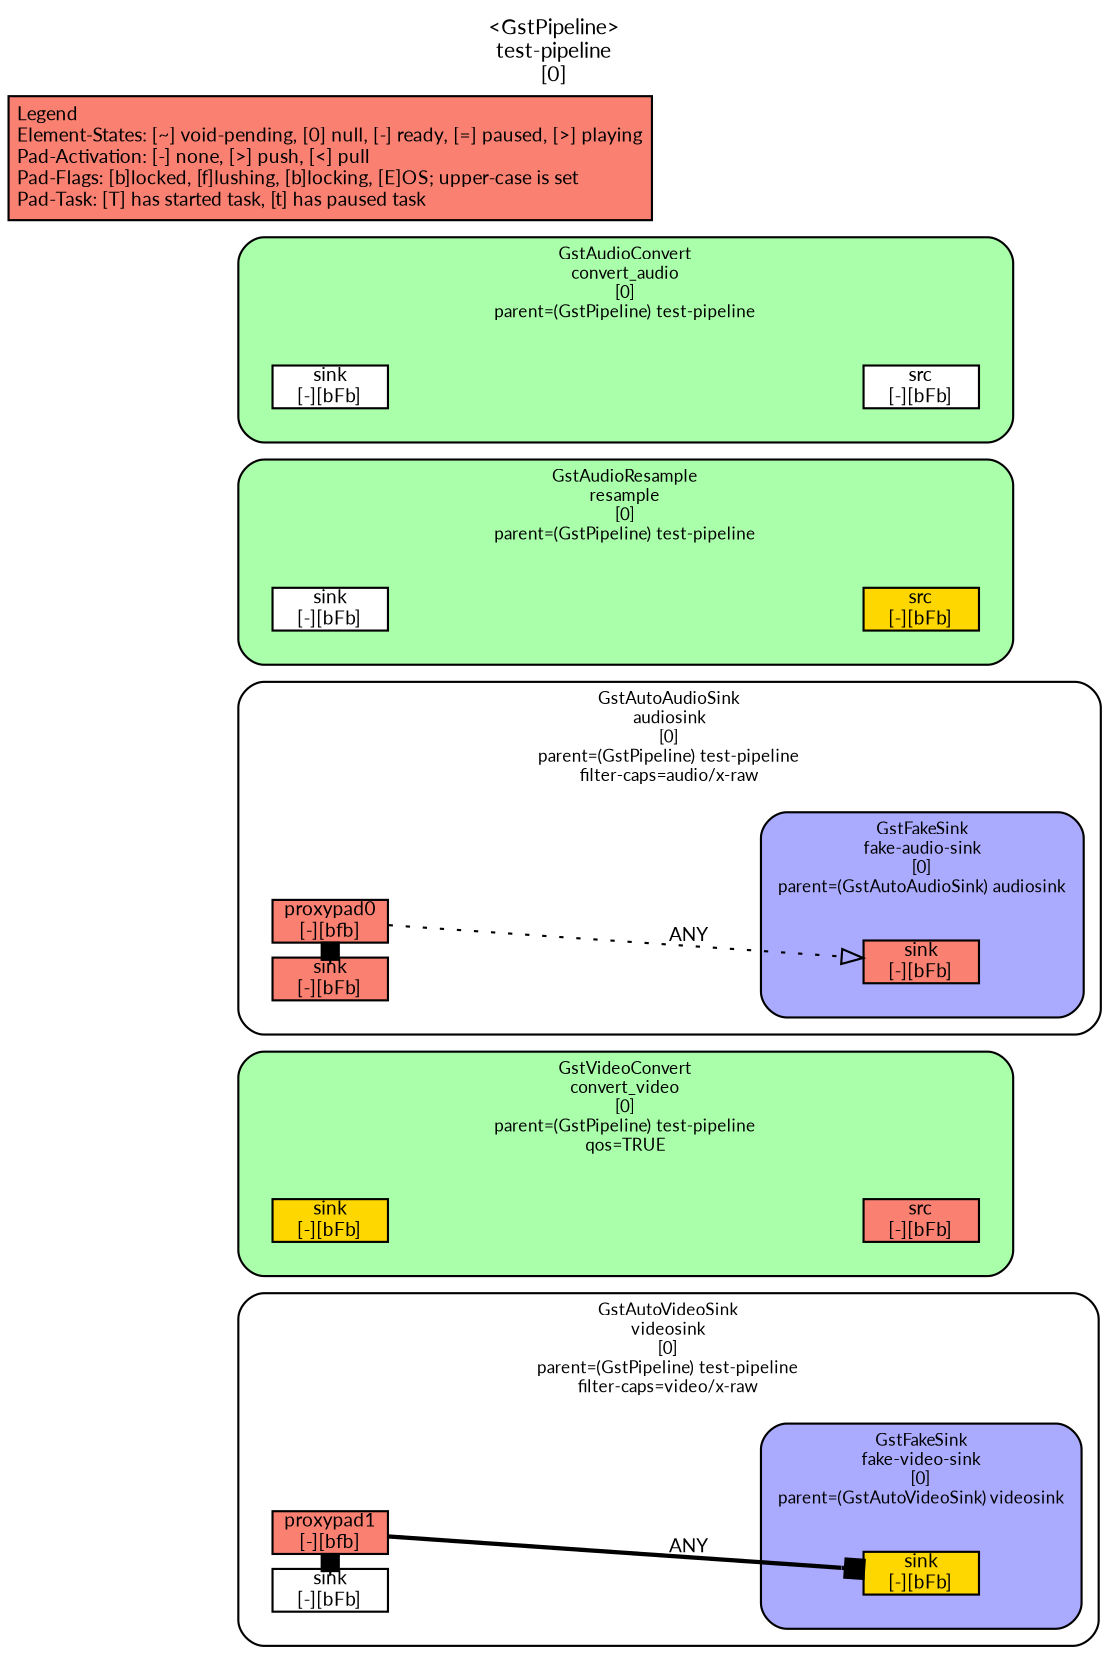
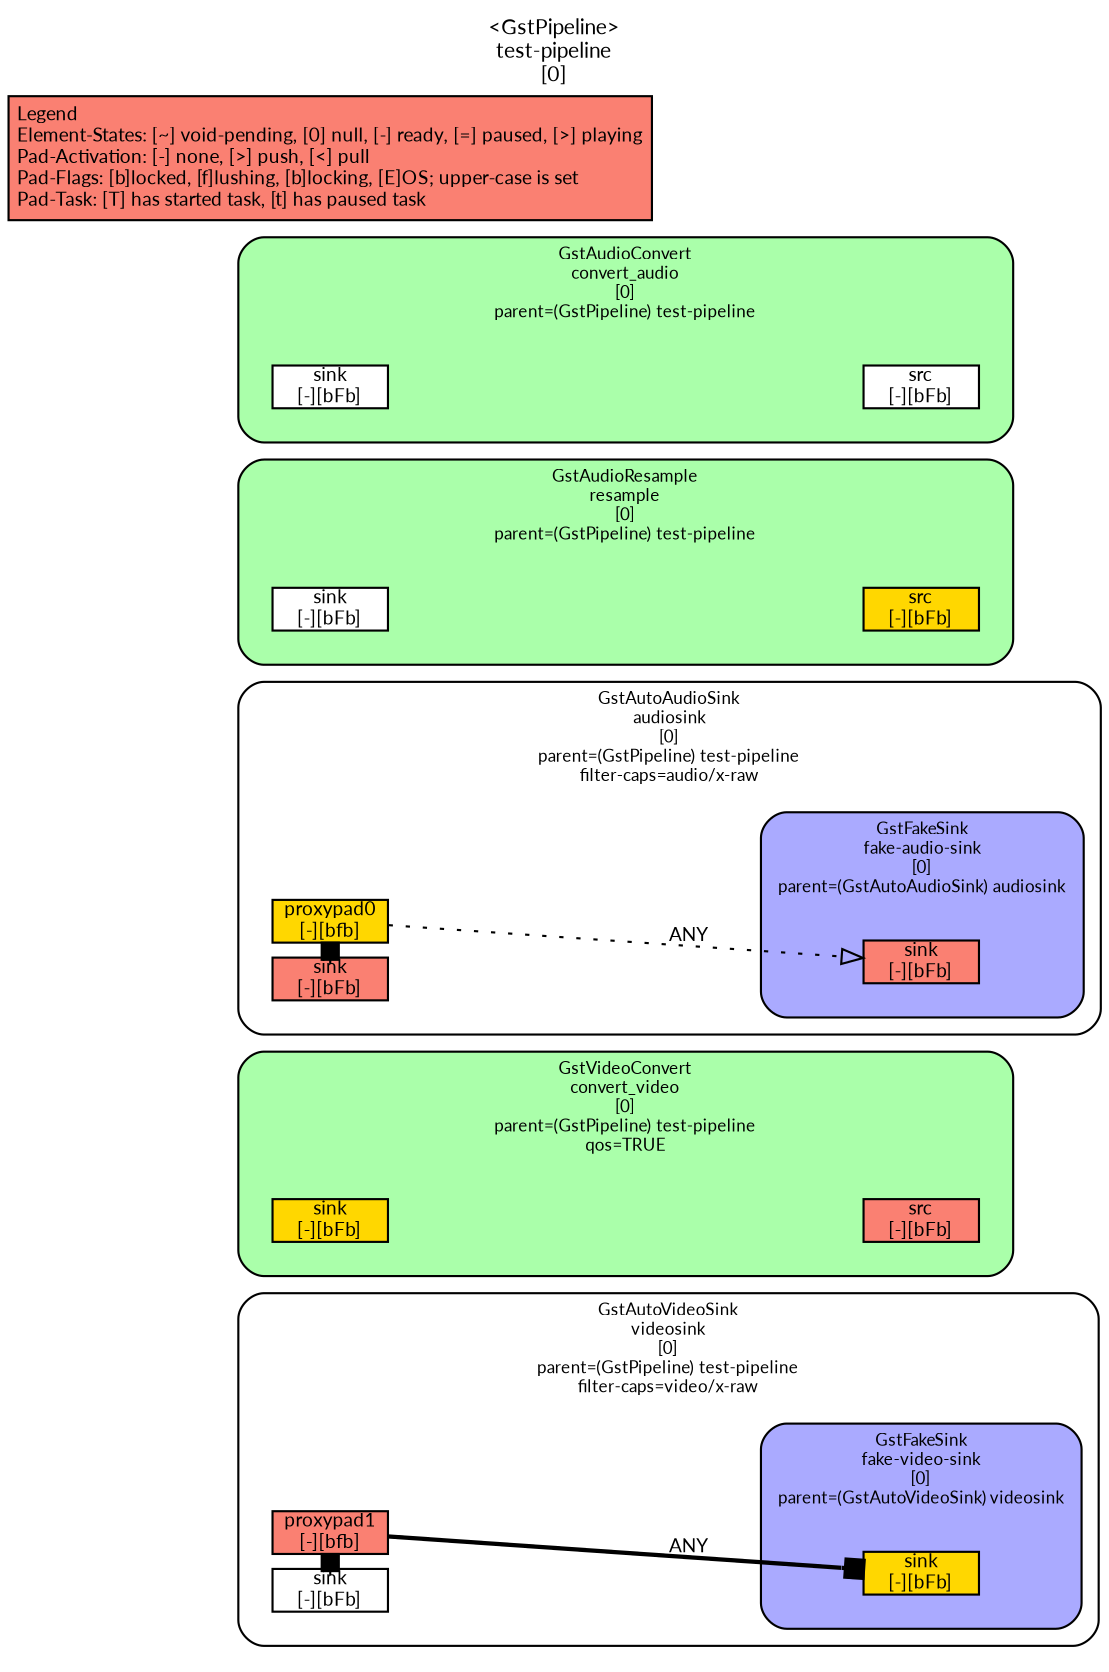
(330, 921) -> (330, 921)
